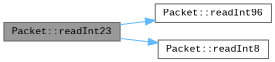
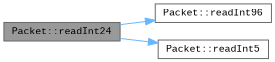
(62, 32) -> (62, 32)
(213, 49) -> (213, 49)
